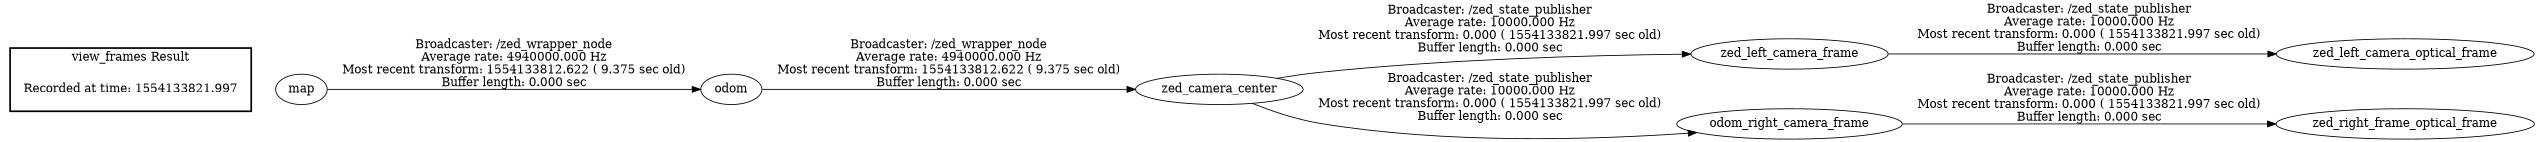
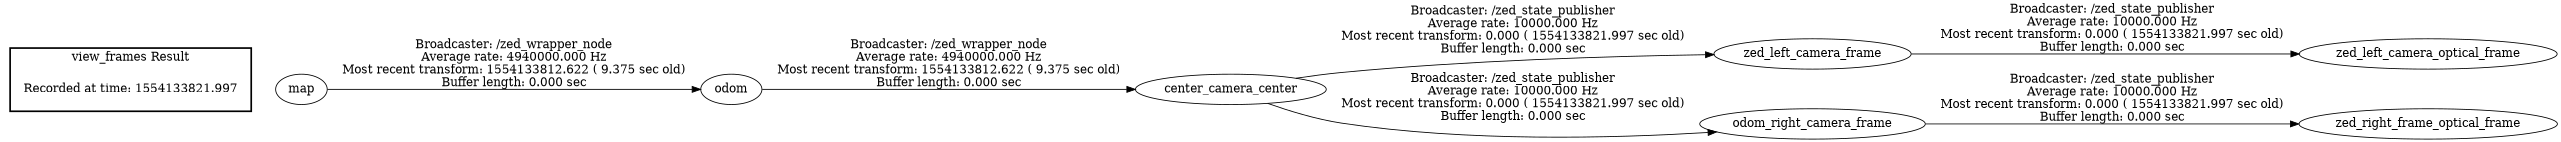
(1219, 89) -> (1231, 89)
